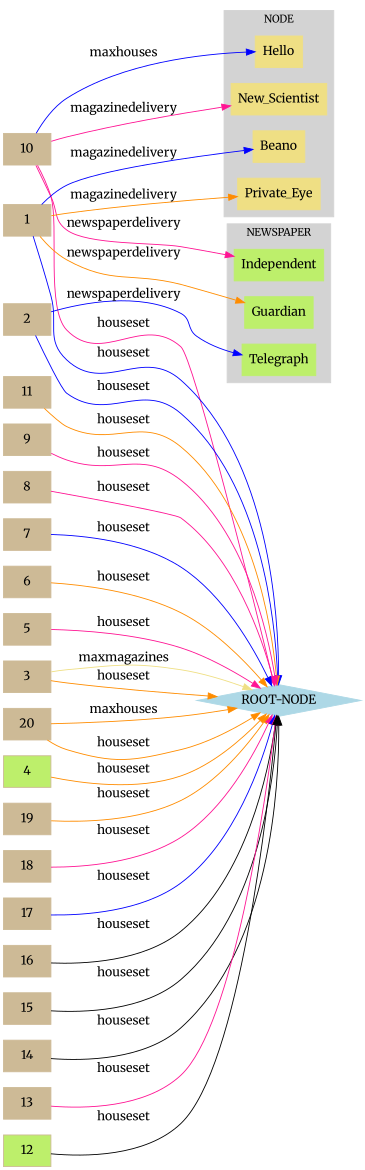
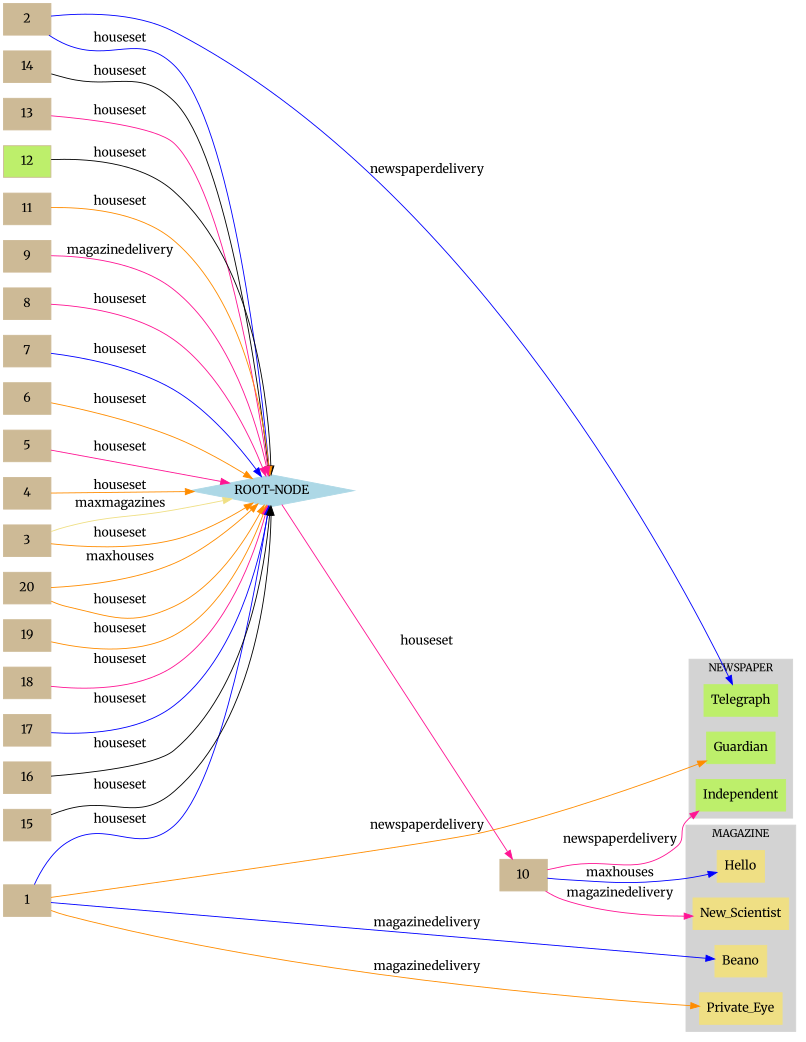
(279, 20) -> (741, 834)
(191, 370) -> (395, 678)
(124, 453) -> (120, 251)
(27, 772) -> (27, 493)
